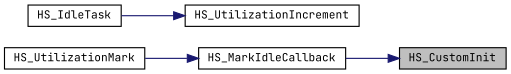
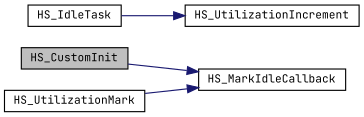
(367, 58) -> (157, 67)
